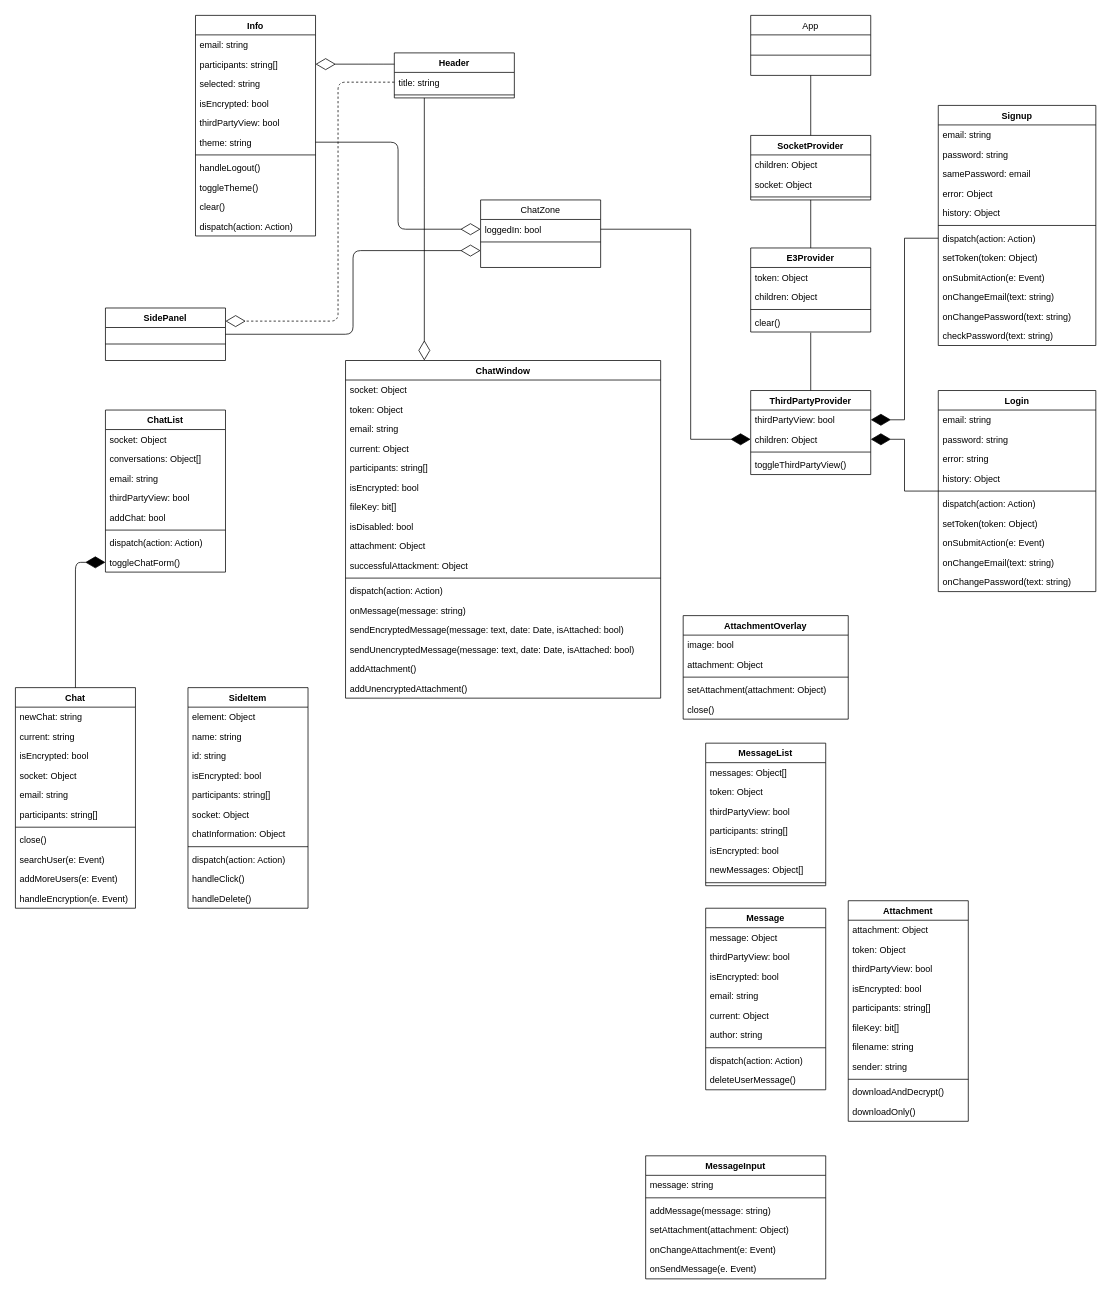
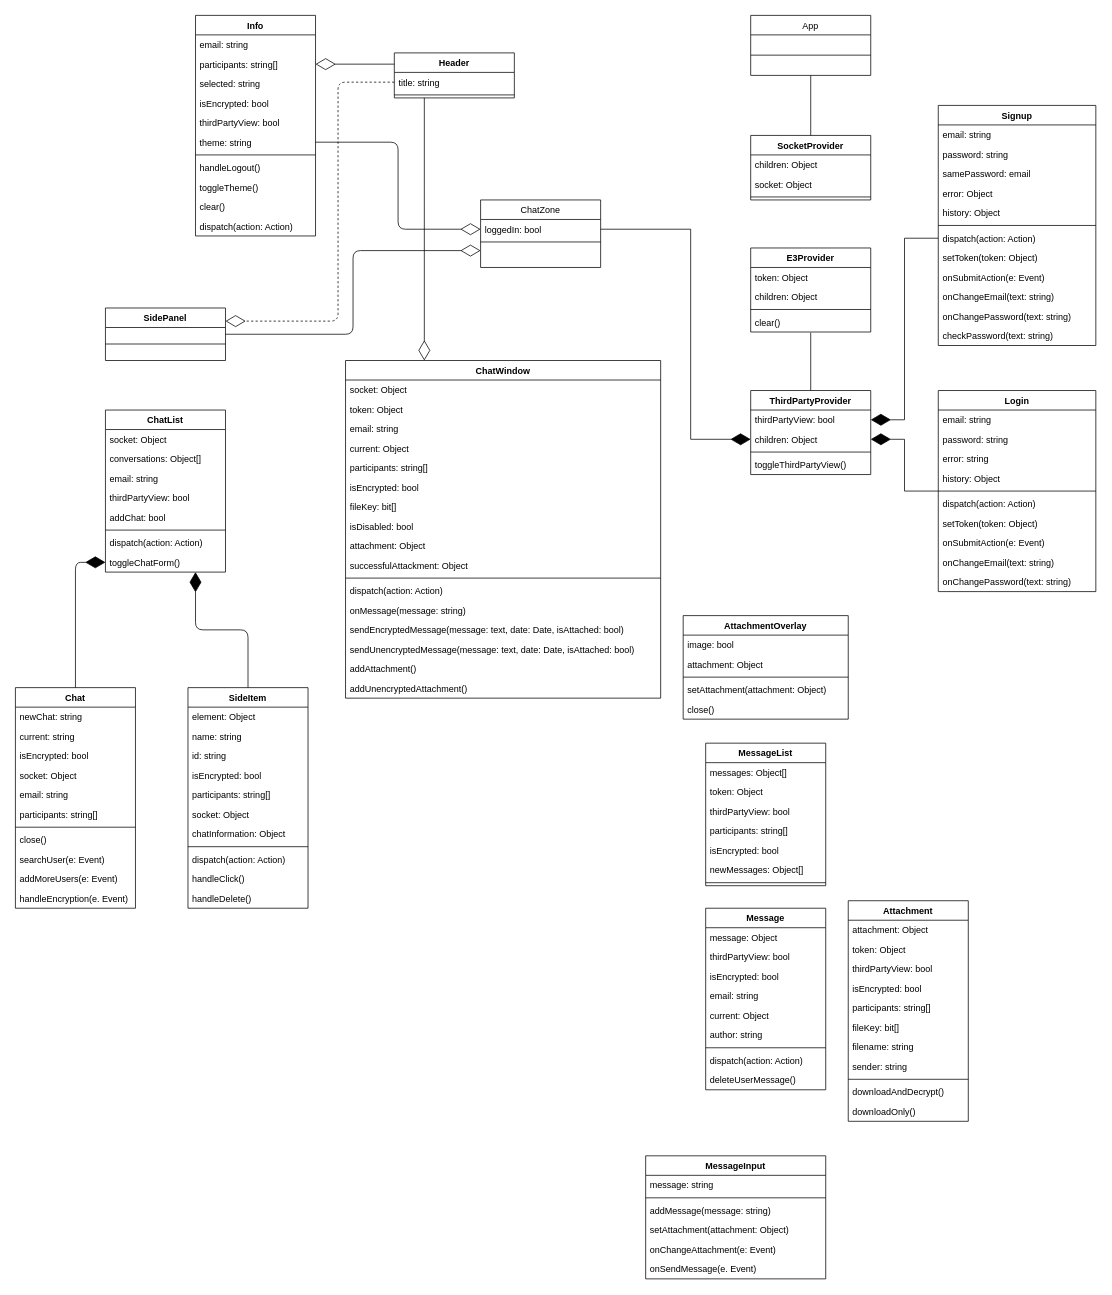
(810, 224) -> none
none -> (195, 613)
